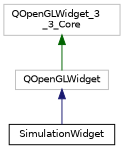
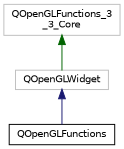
(62, 20) -> (62, 20)
(62, 135) -> (62, 135)
